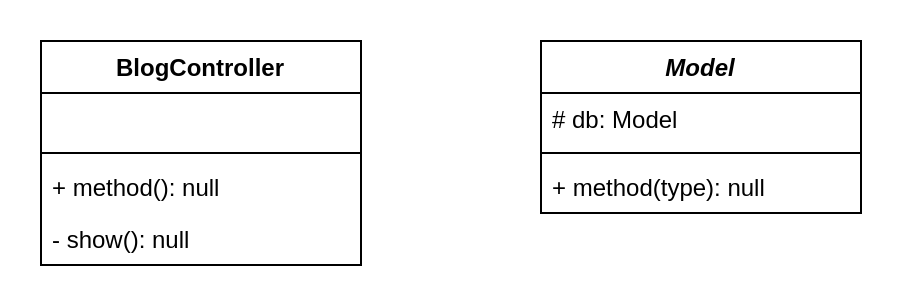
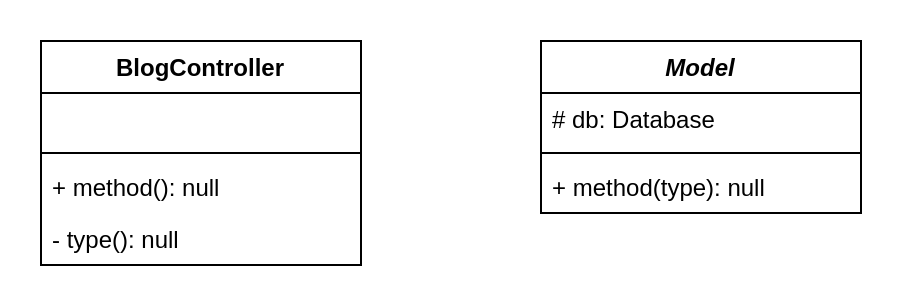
(614, 121) -> (638, 121)
(131, 241) -> (131, 241)
